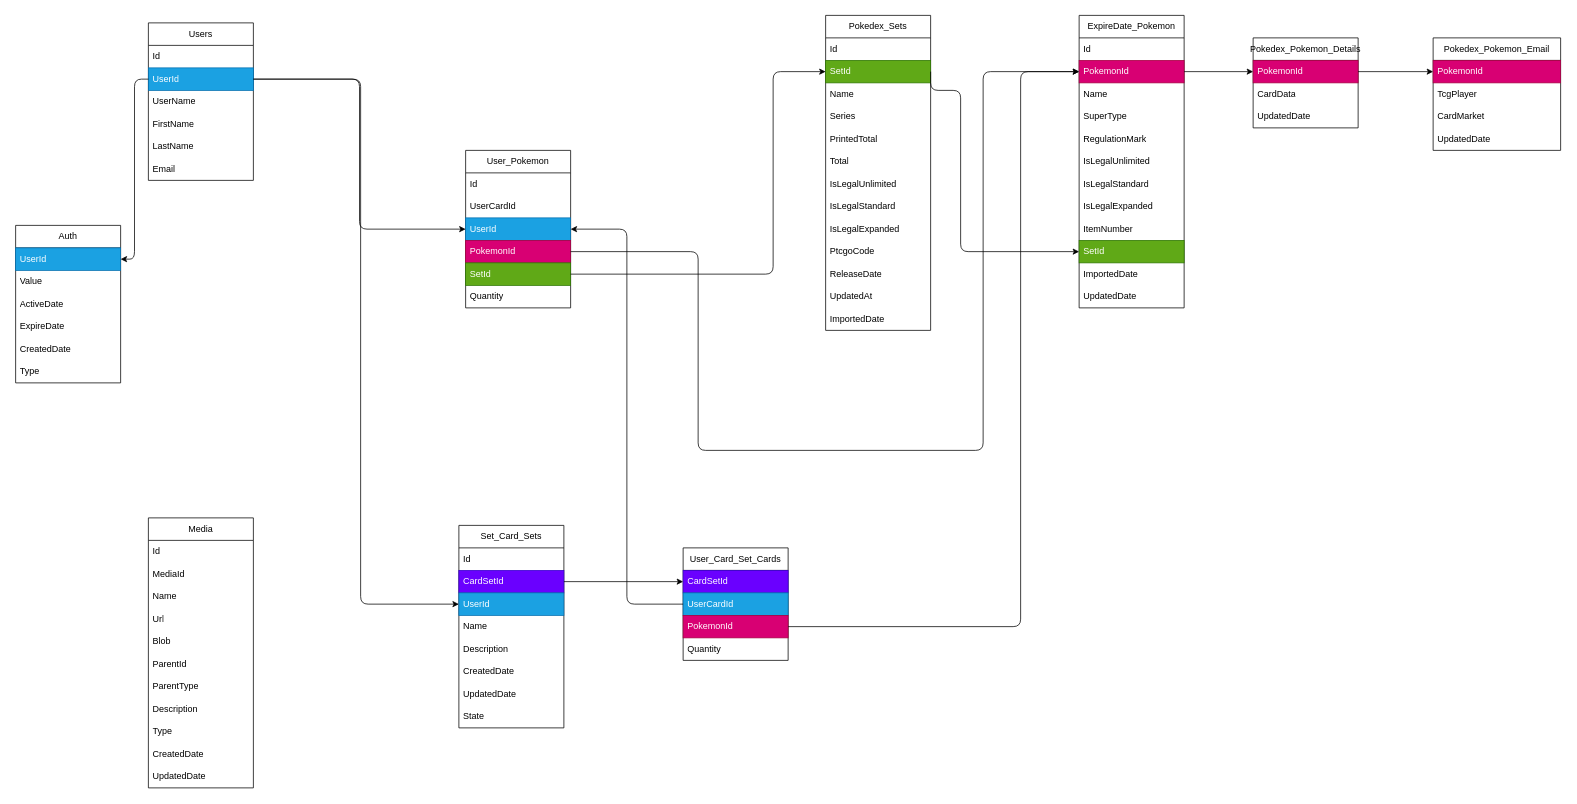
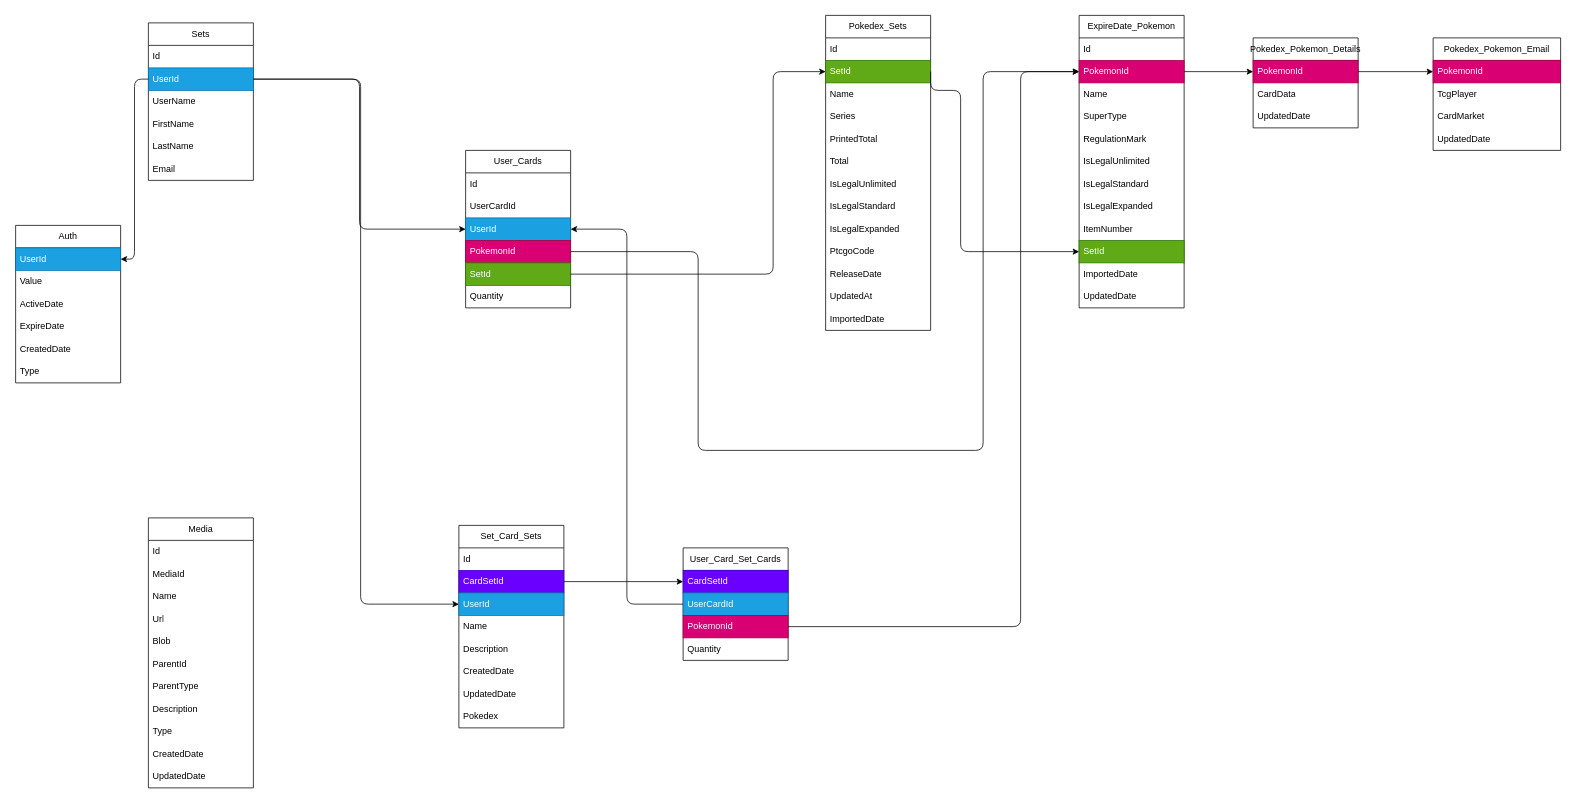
(201, 34) -> (201, 34)
(518, 162) -> (518, 162)
(476, 717) -> (481, 717)
